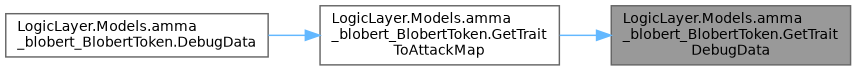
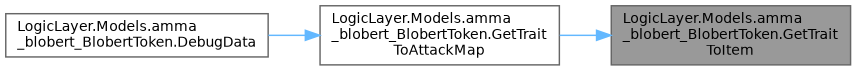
(731, 35) -> (731, 35)
